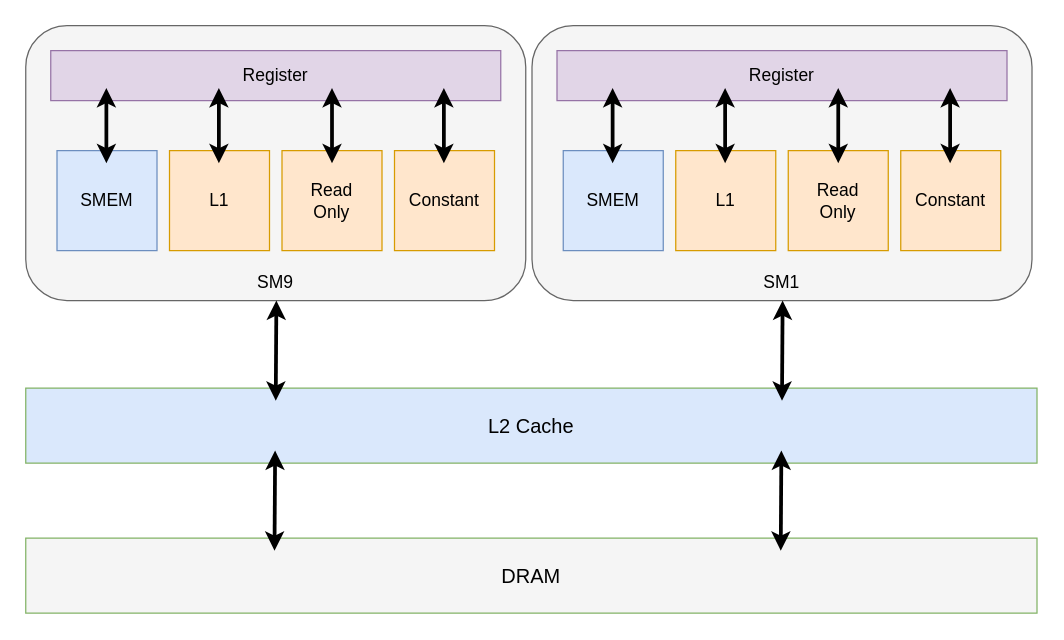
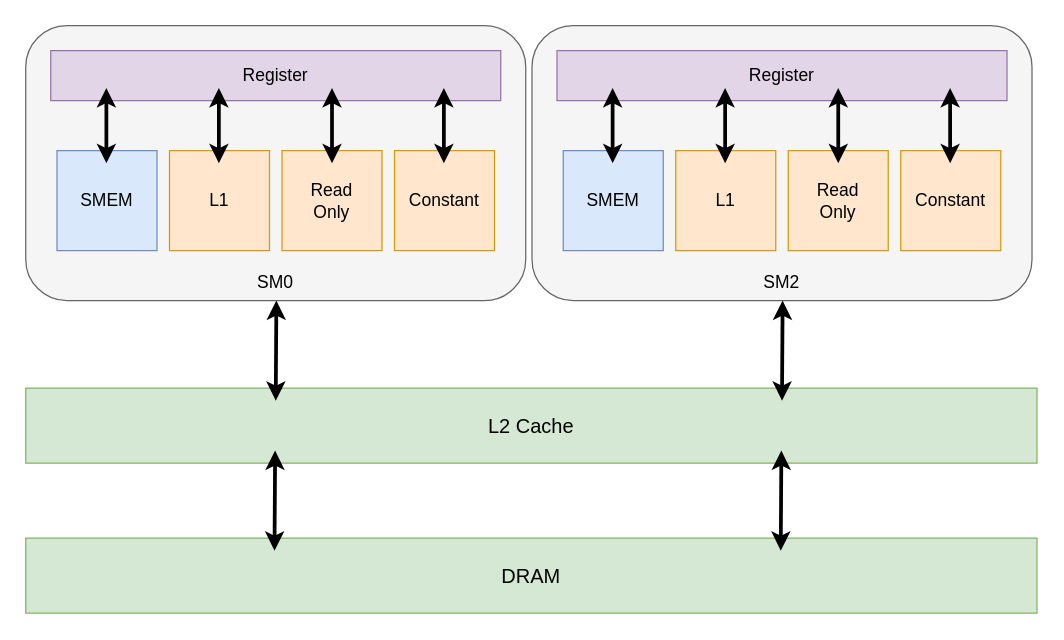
(276, 282) -> (276, 282)
(782, 282) -> (782, 282)
(531, 426) -> (531, 426)
(531, 576) -> (531, 576)
